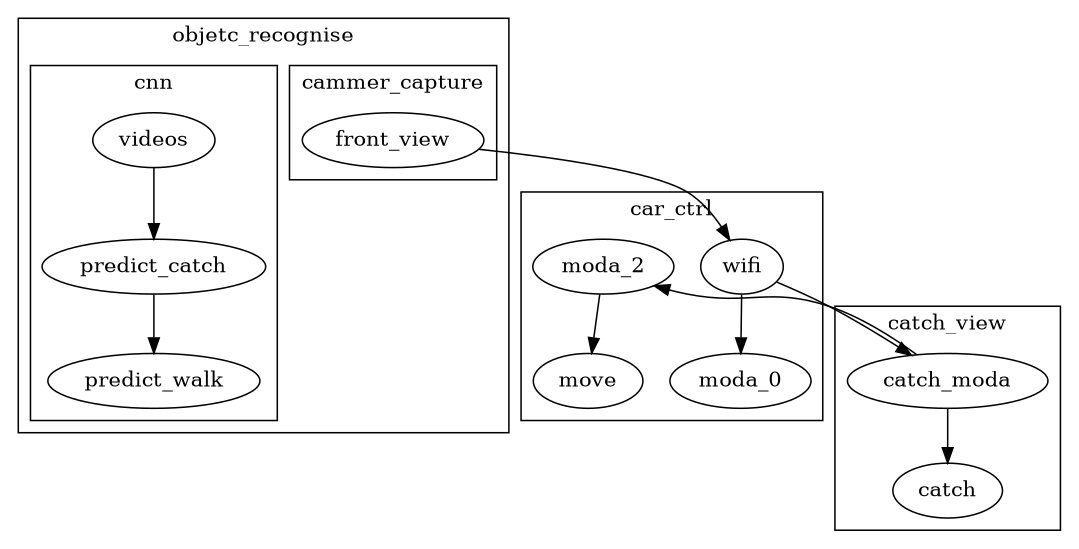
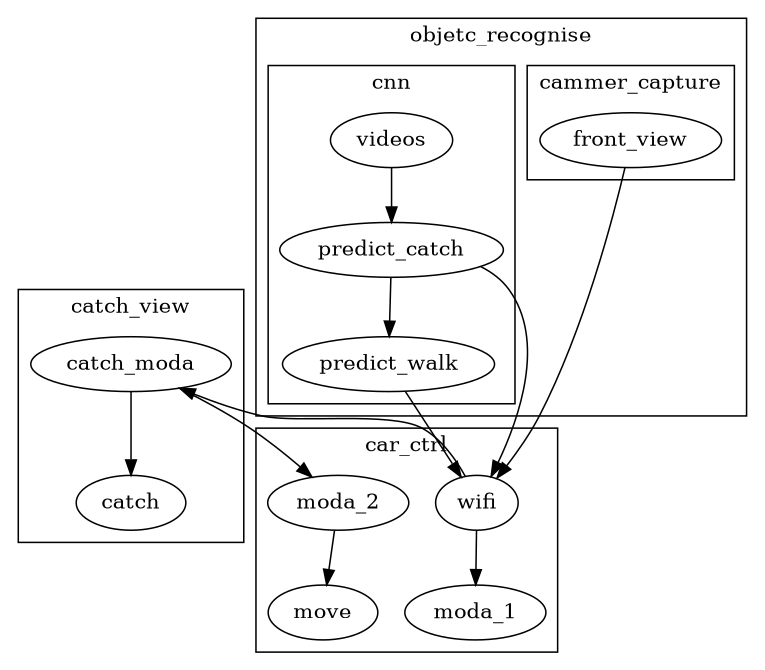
none -> (527, 358)
(740, 381) -> (475, 612)
none -> (429, 428)
